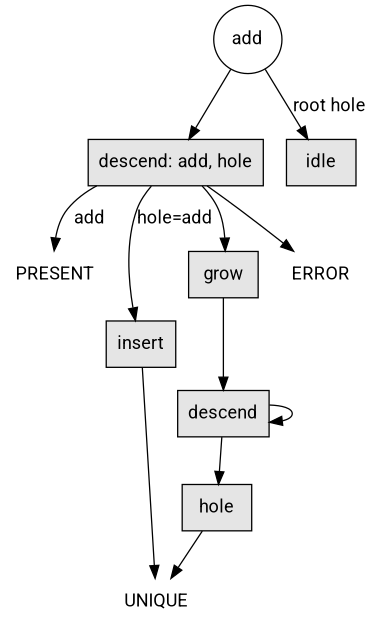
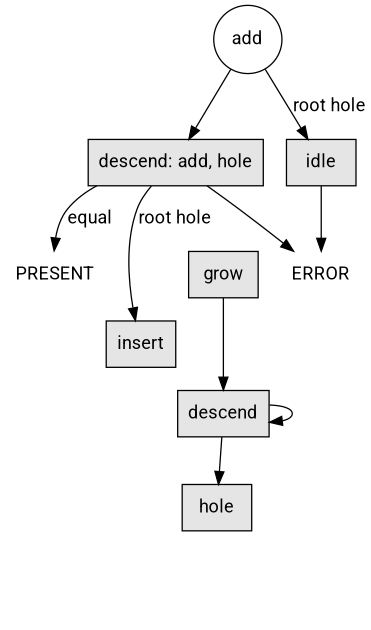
(219, 210) -> none
none -> (321, 212)
(90, 219) -> (90, 219)
(175, 219) -> (175, 219)
(156, 602) -> none
